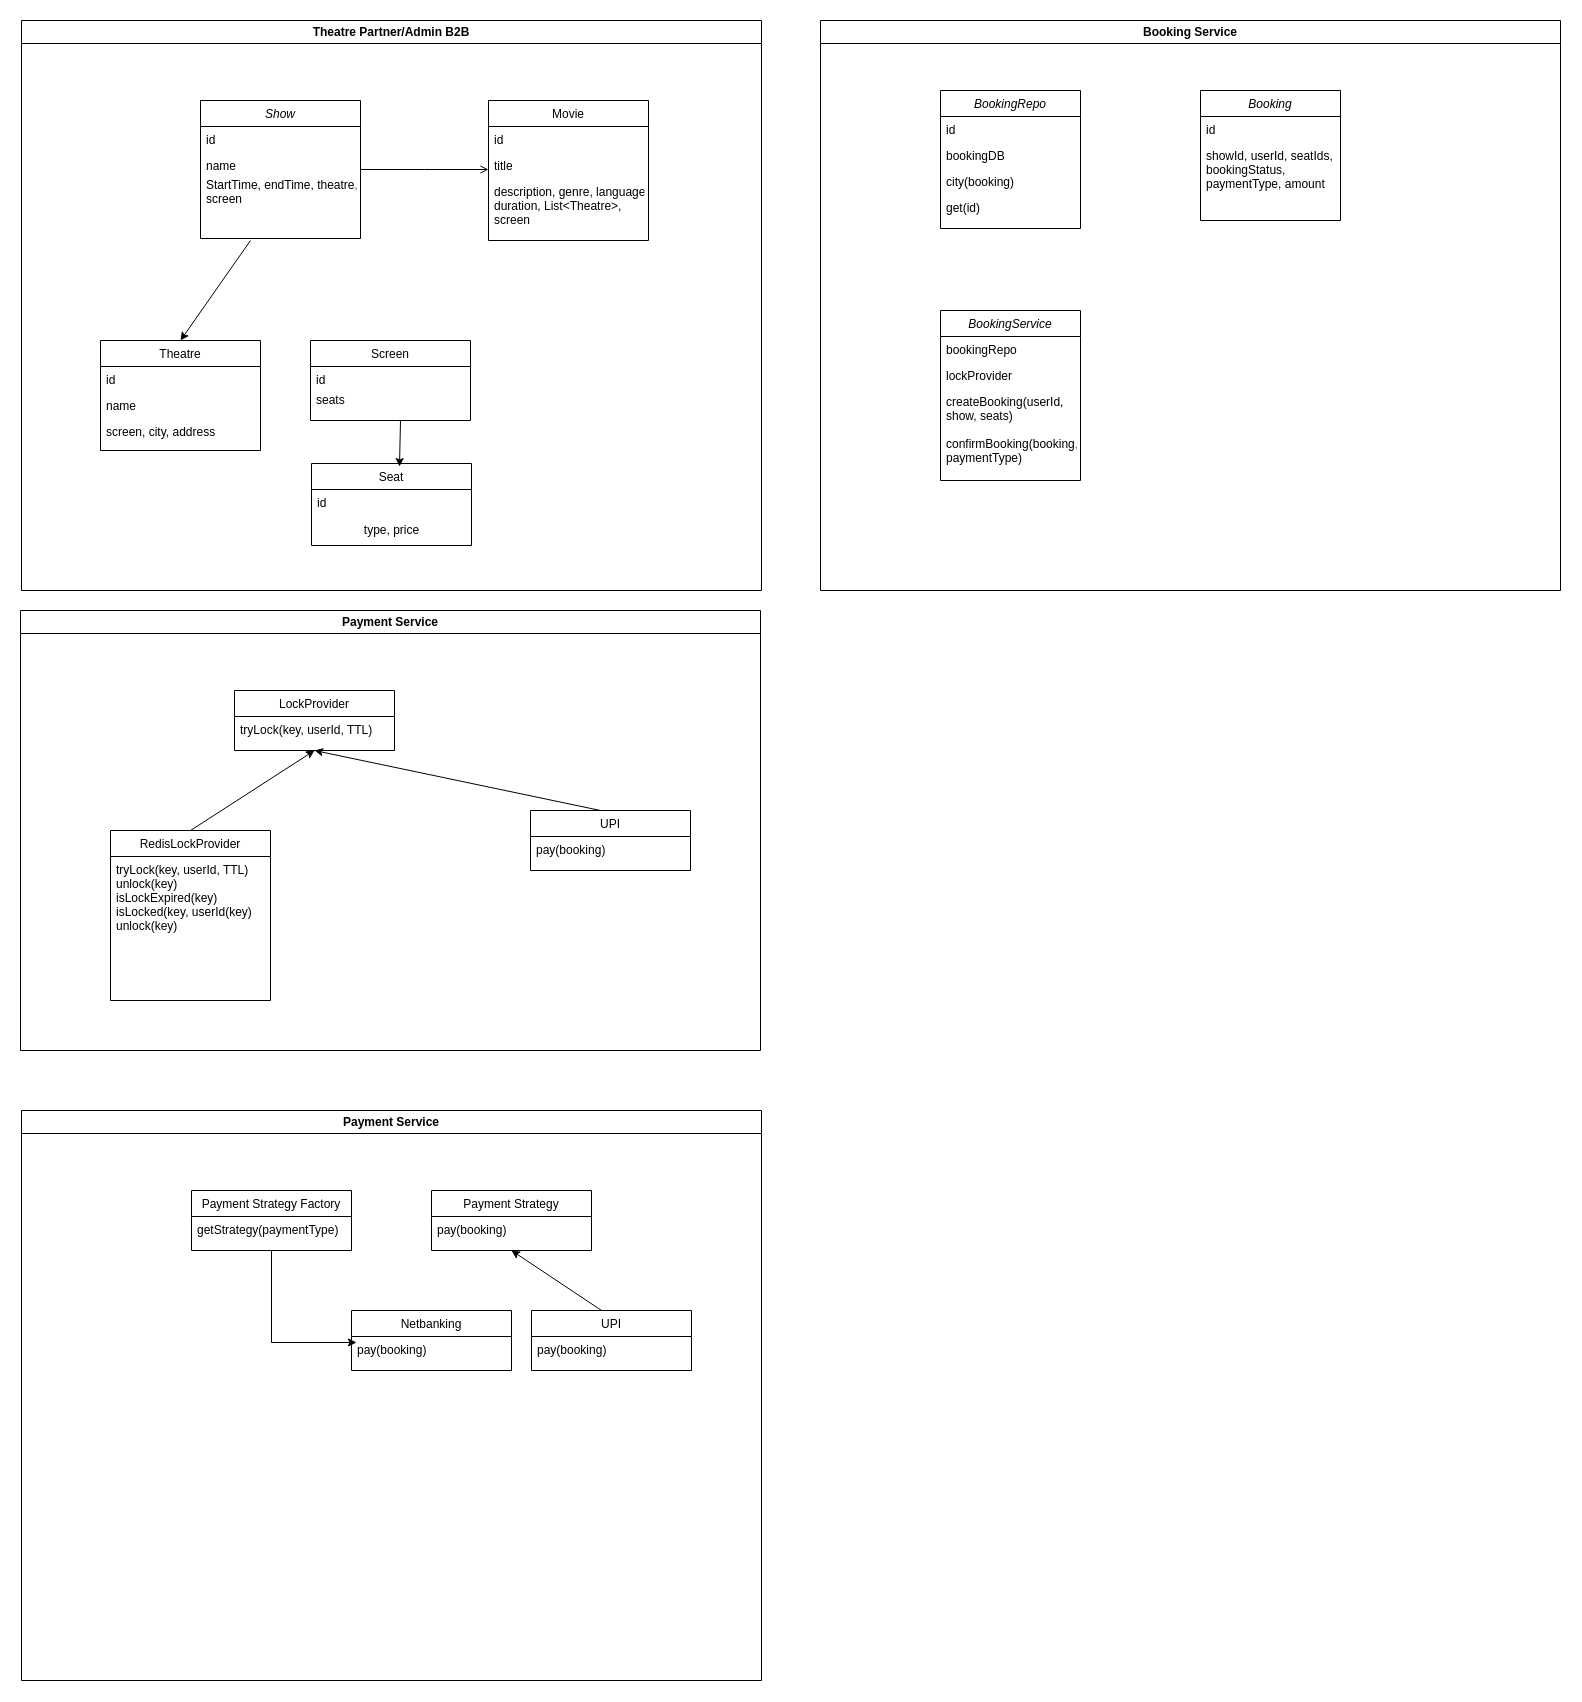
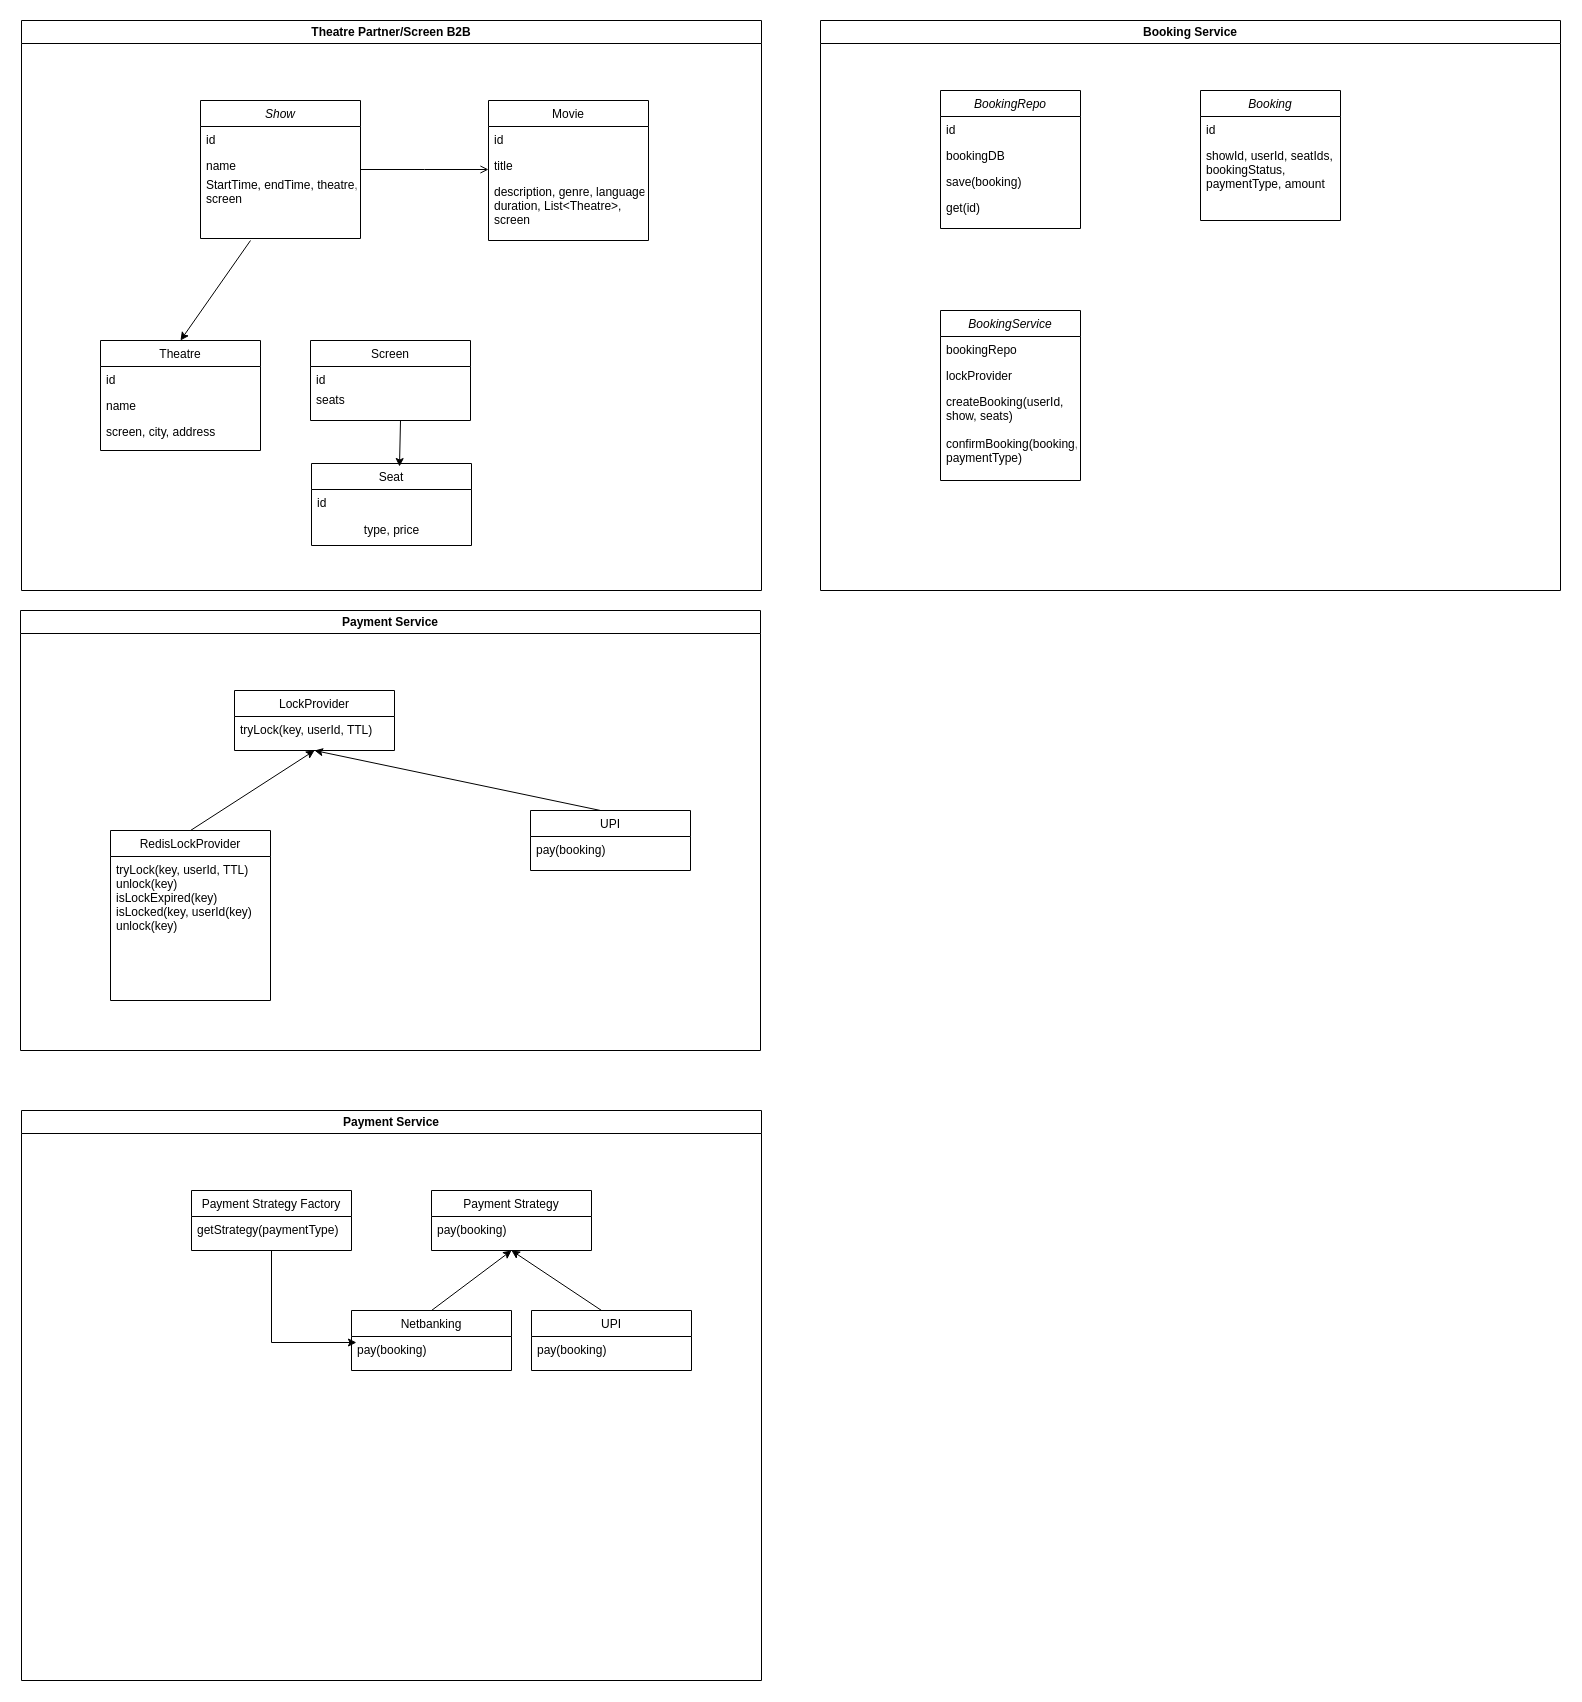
(392, 33) -> (392, 33)
(987, 182) -> (988, 182)
none -> (469, 1283)
